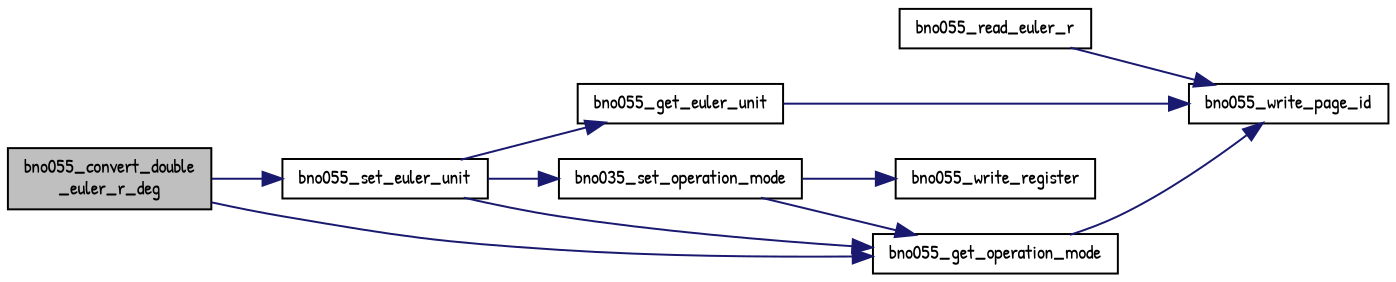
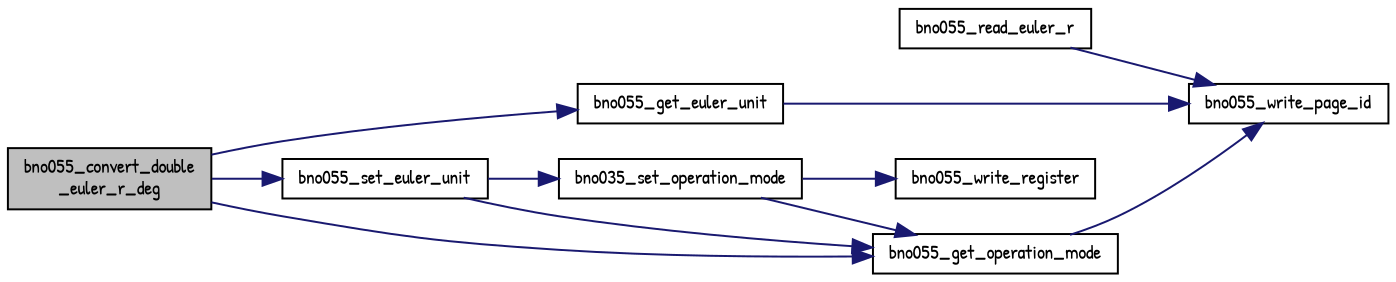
(523, 144) -> (384, 128)
